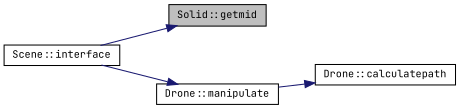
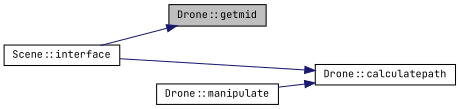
(218, 15) -> (218, 15)
(134, 73) -> (212, 64)
